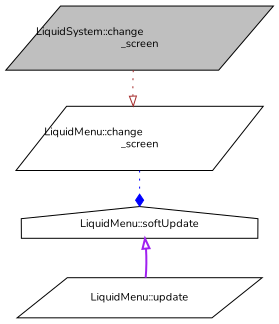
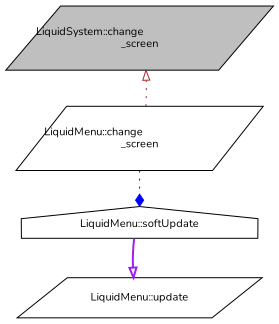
(133, 83) -> (146, 93)
(146, 263) -> (133, 253)
